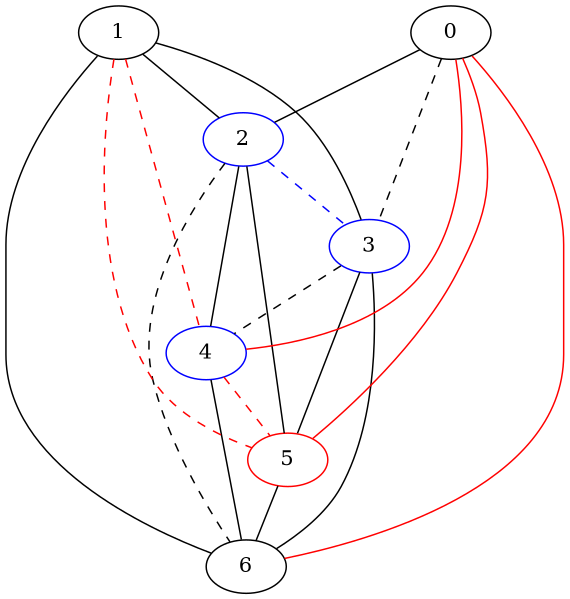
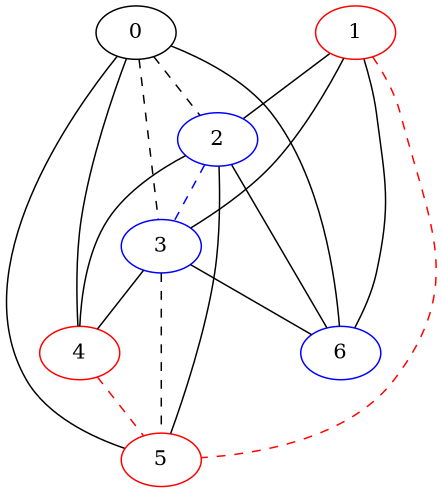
(119, 33) -> (356, 33)
(347, 86) -> (177, 86)
(162, 193) -> none
(429, 263) -> (87, 190)
(458, 272) -> (11, 267)
(288, 300) -> (120, 300)
(149, 353) -> (279, 246)
(206, 353) -> (80, 353)
(329, 353) -> (161, 353)
(559, 378) -> (298, 158)
(226, 460) -> none
(267, 513) -> none
(246, 567) -> (341, 353)
